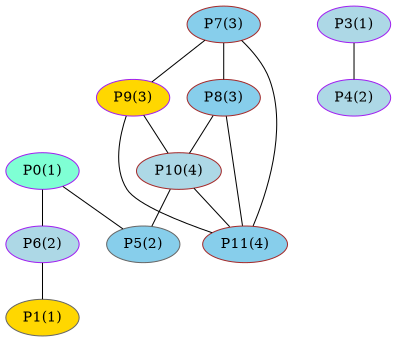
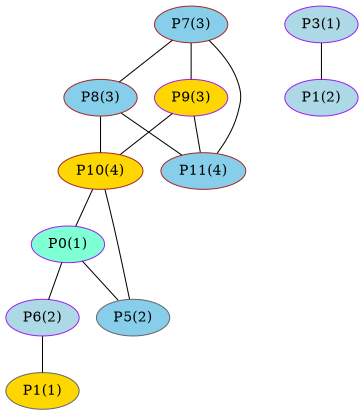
(354, 98) -> (321, 98)
(179, 171) -> (101, 171)
(212, 207) -> (84, 208)
